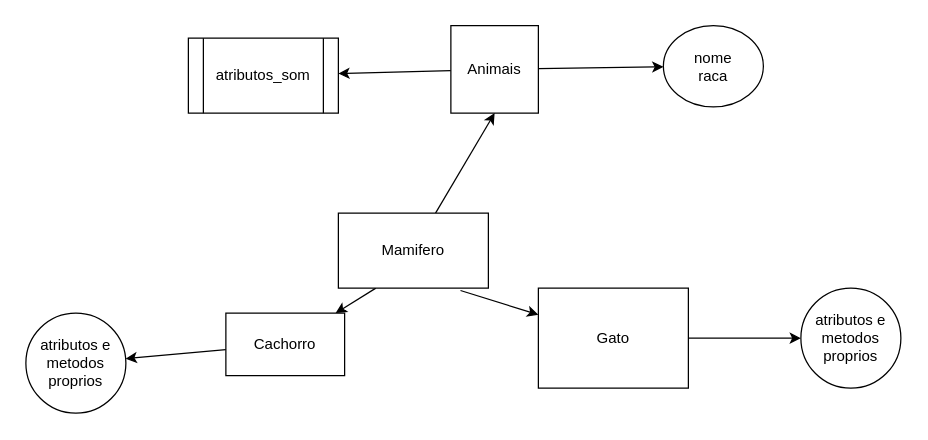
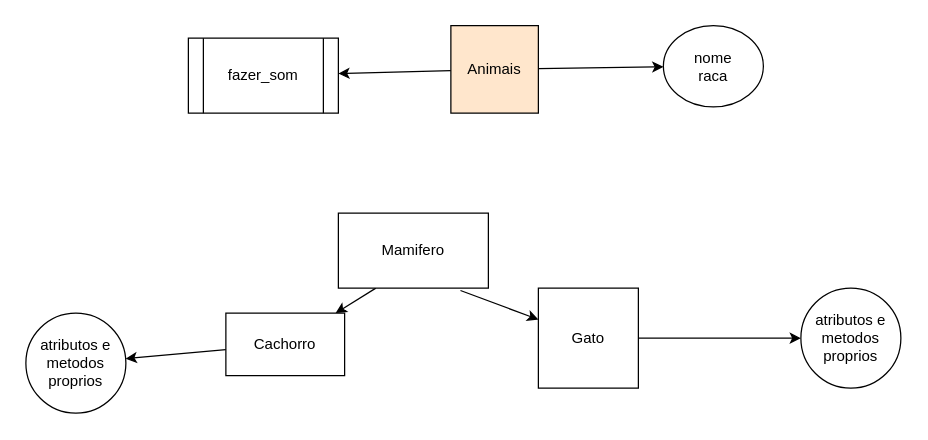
(494, 69) -> (494, 69)
(263, 76) -> (263, 76)
(463, 167) -> none
(613, 338) -> (588, 338)
